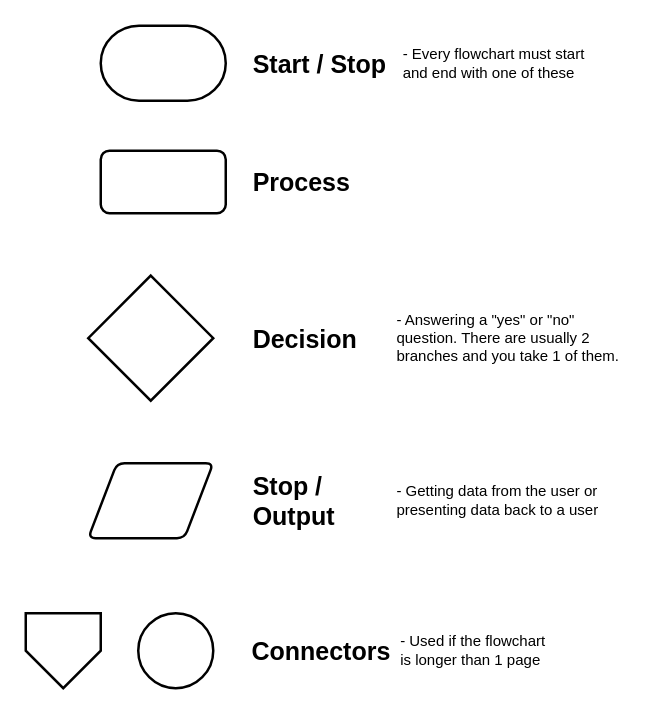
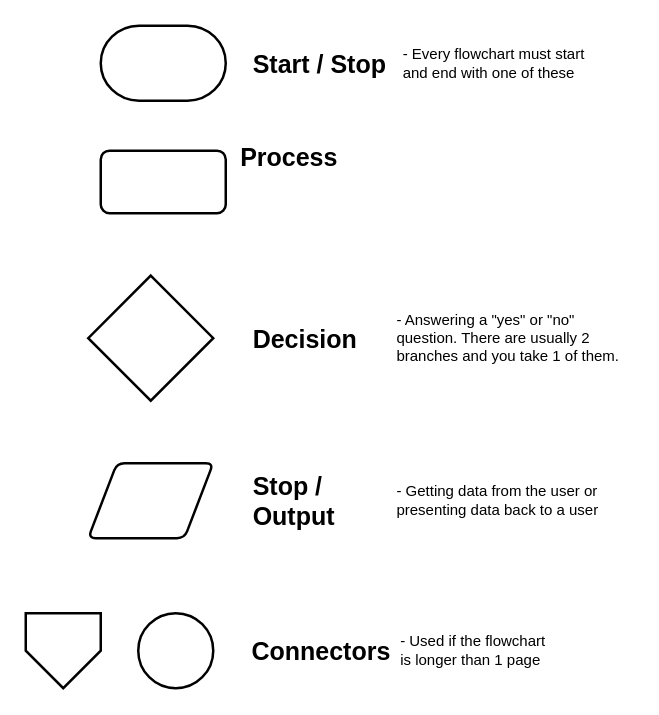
(307, 182) -> (294, 157)
